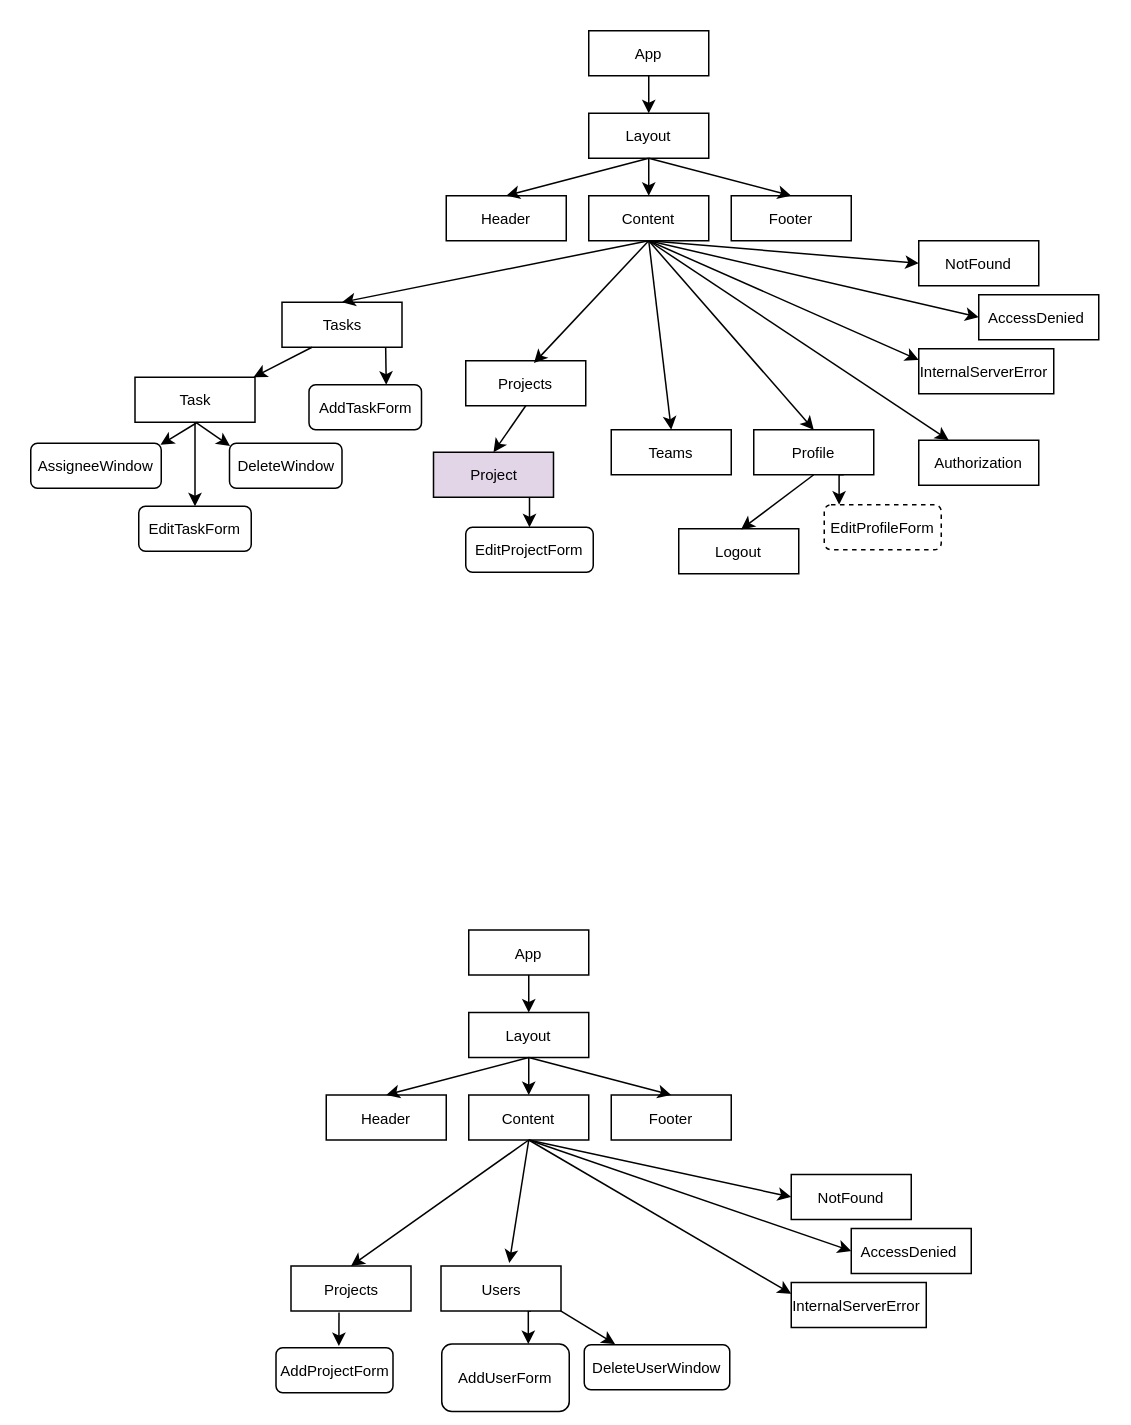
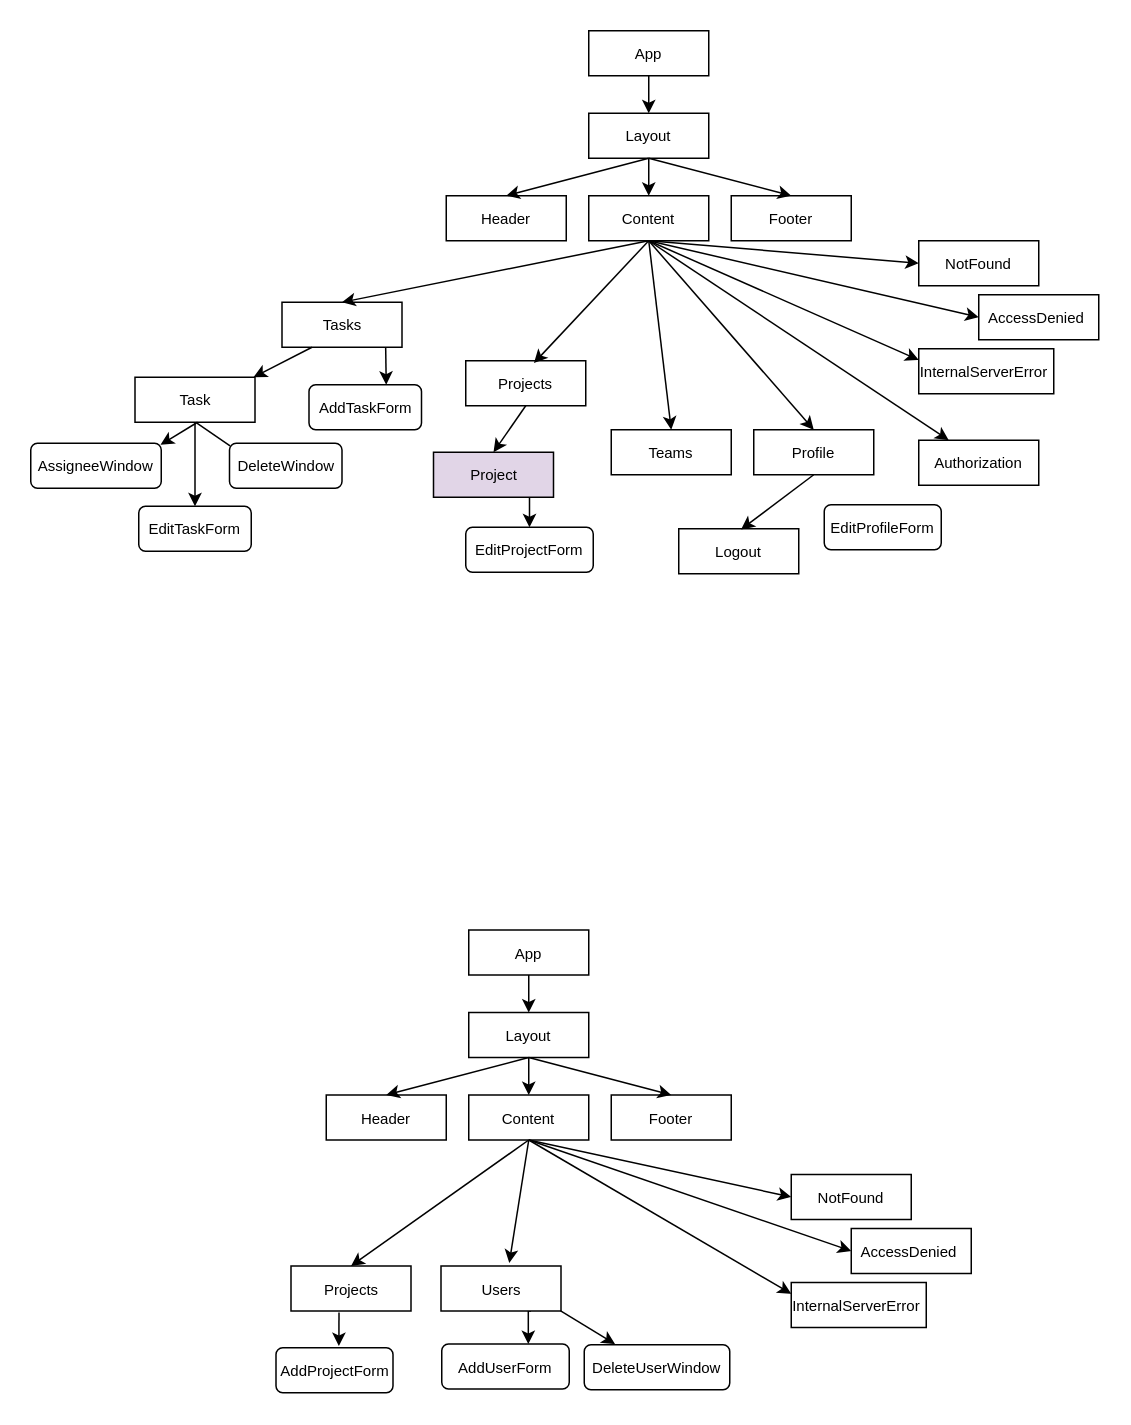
(221, 439) -> (224, 442)
(839, 484) -> none
(883, 527) -> (883, 527)
(506, 1378) -> (506, 1367)
